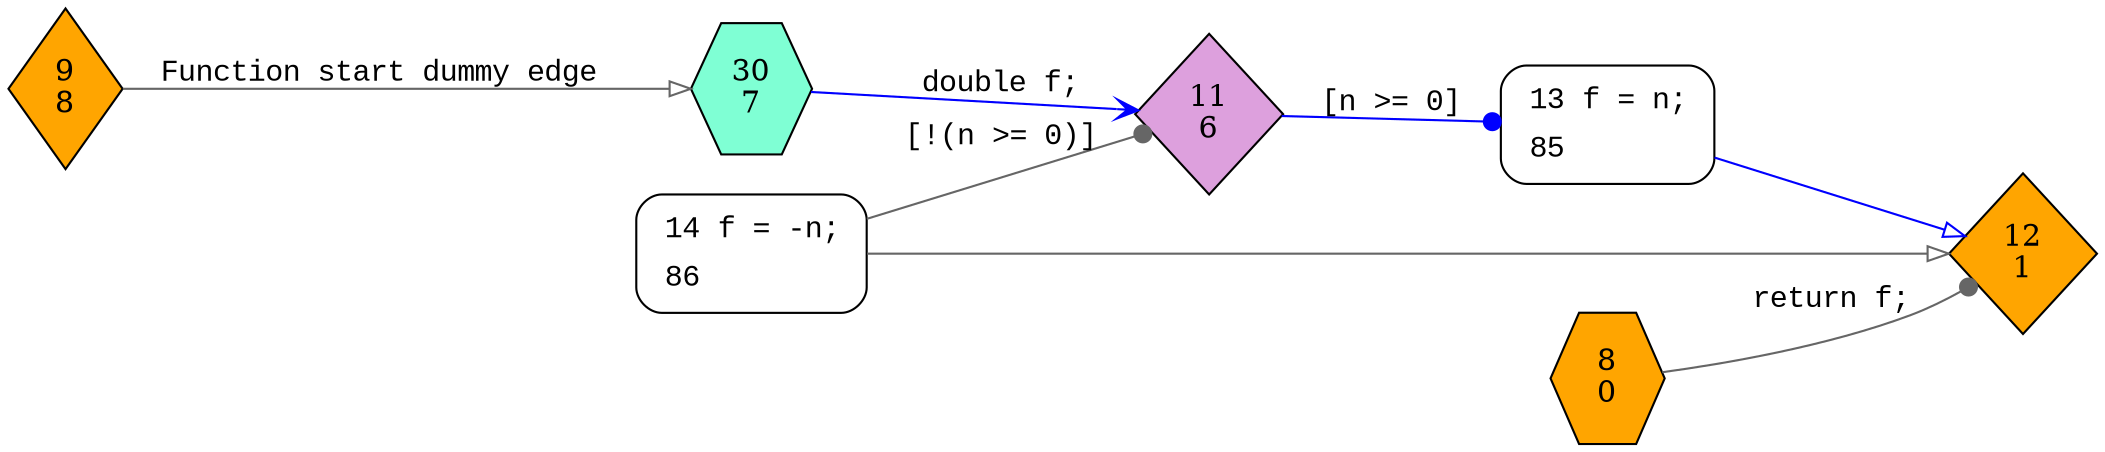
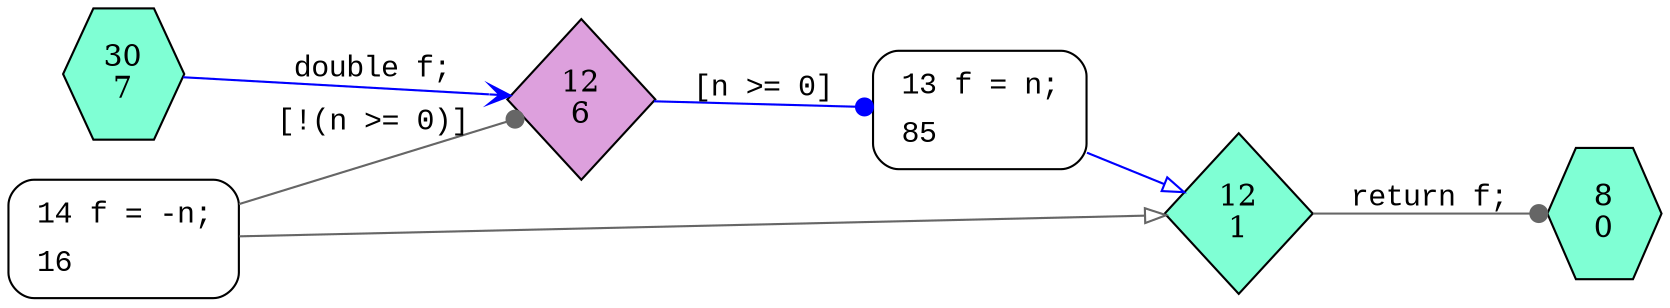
(66, 89) -> none
(1209, 114) -> (581, 99)
(2023, 254) -> (1239, 214)
(683, 277) -> (55, 262)
(1815, 344) -> (1422, 214)
(1608, 378) -> (1604, 214)
